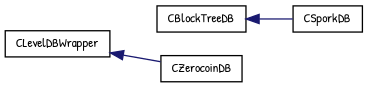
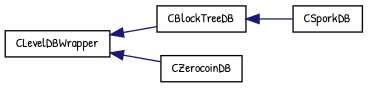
none -> (140, 30)
